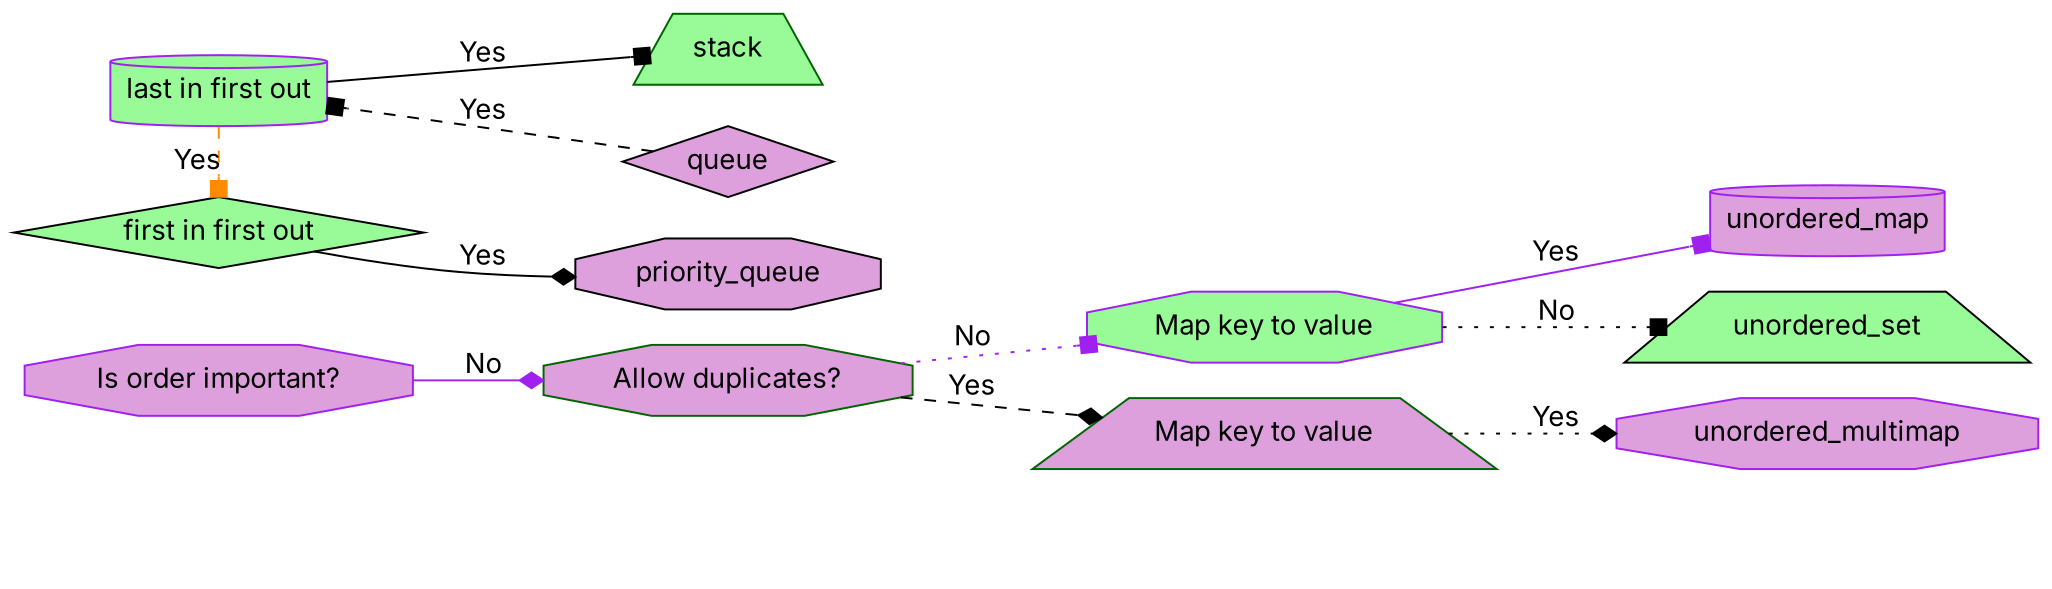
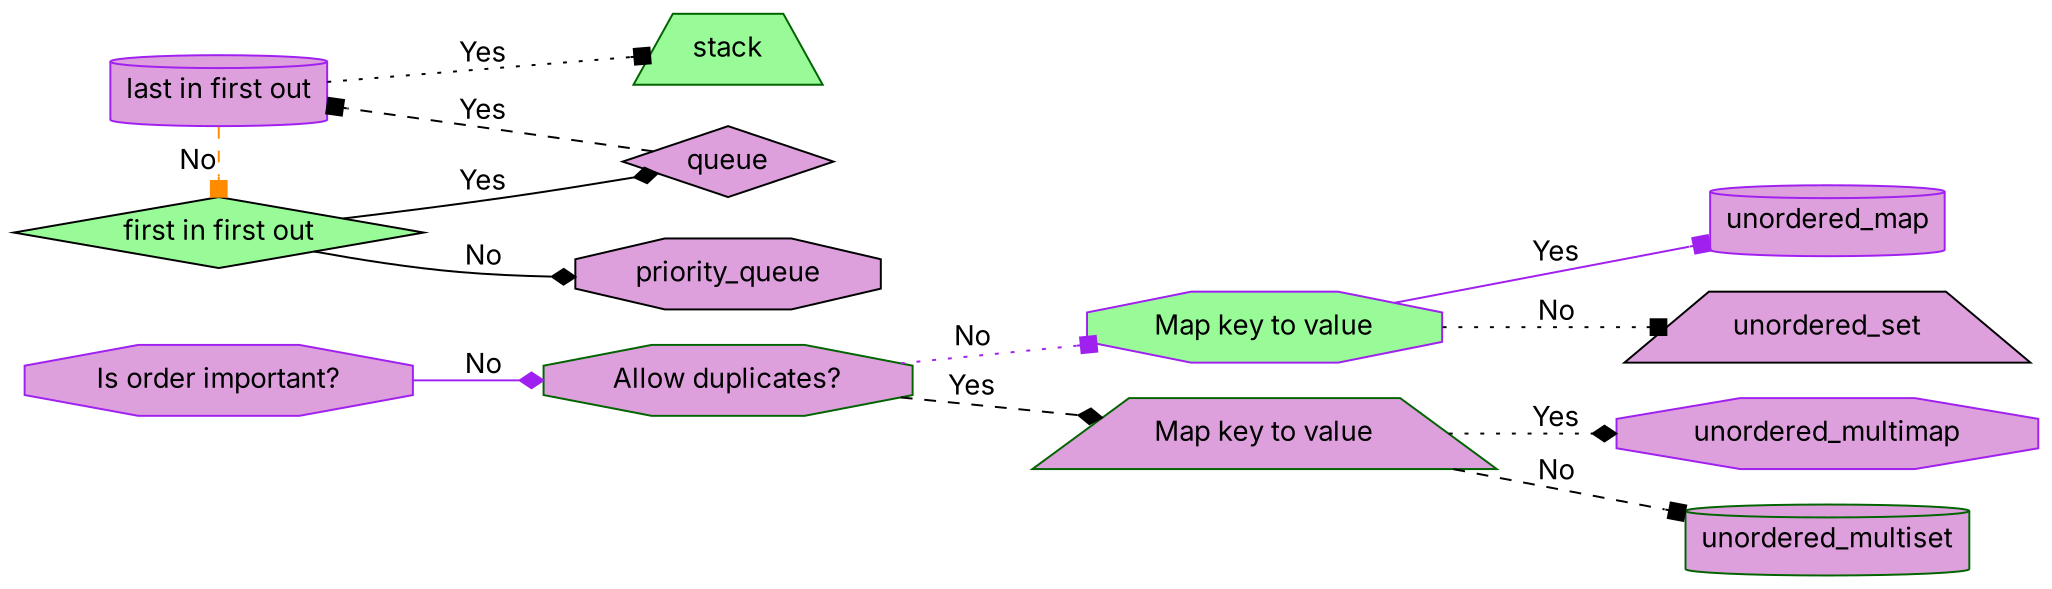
(479, 70) -> (479, 70)
(219, 91) -> (219, 91)
(198, 162) -> (198, 162)
none -> (489, 200)
(484, 257) -> (484, 257)
(1827, 327) -> (1827, 327)
none -> (1827, 540)
